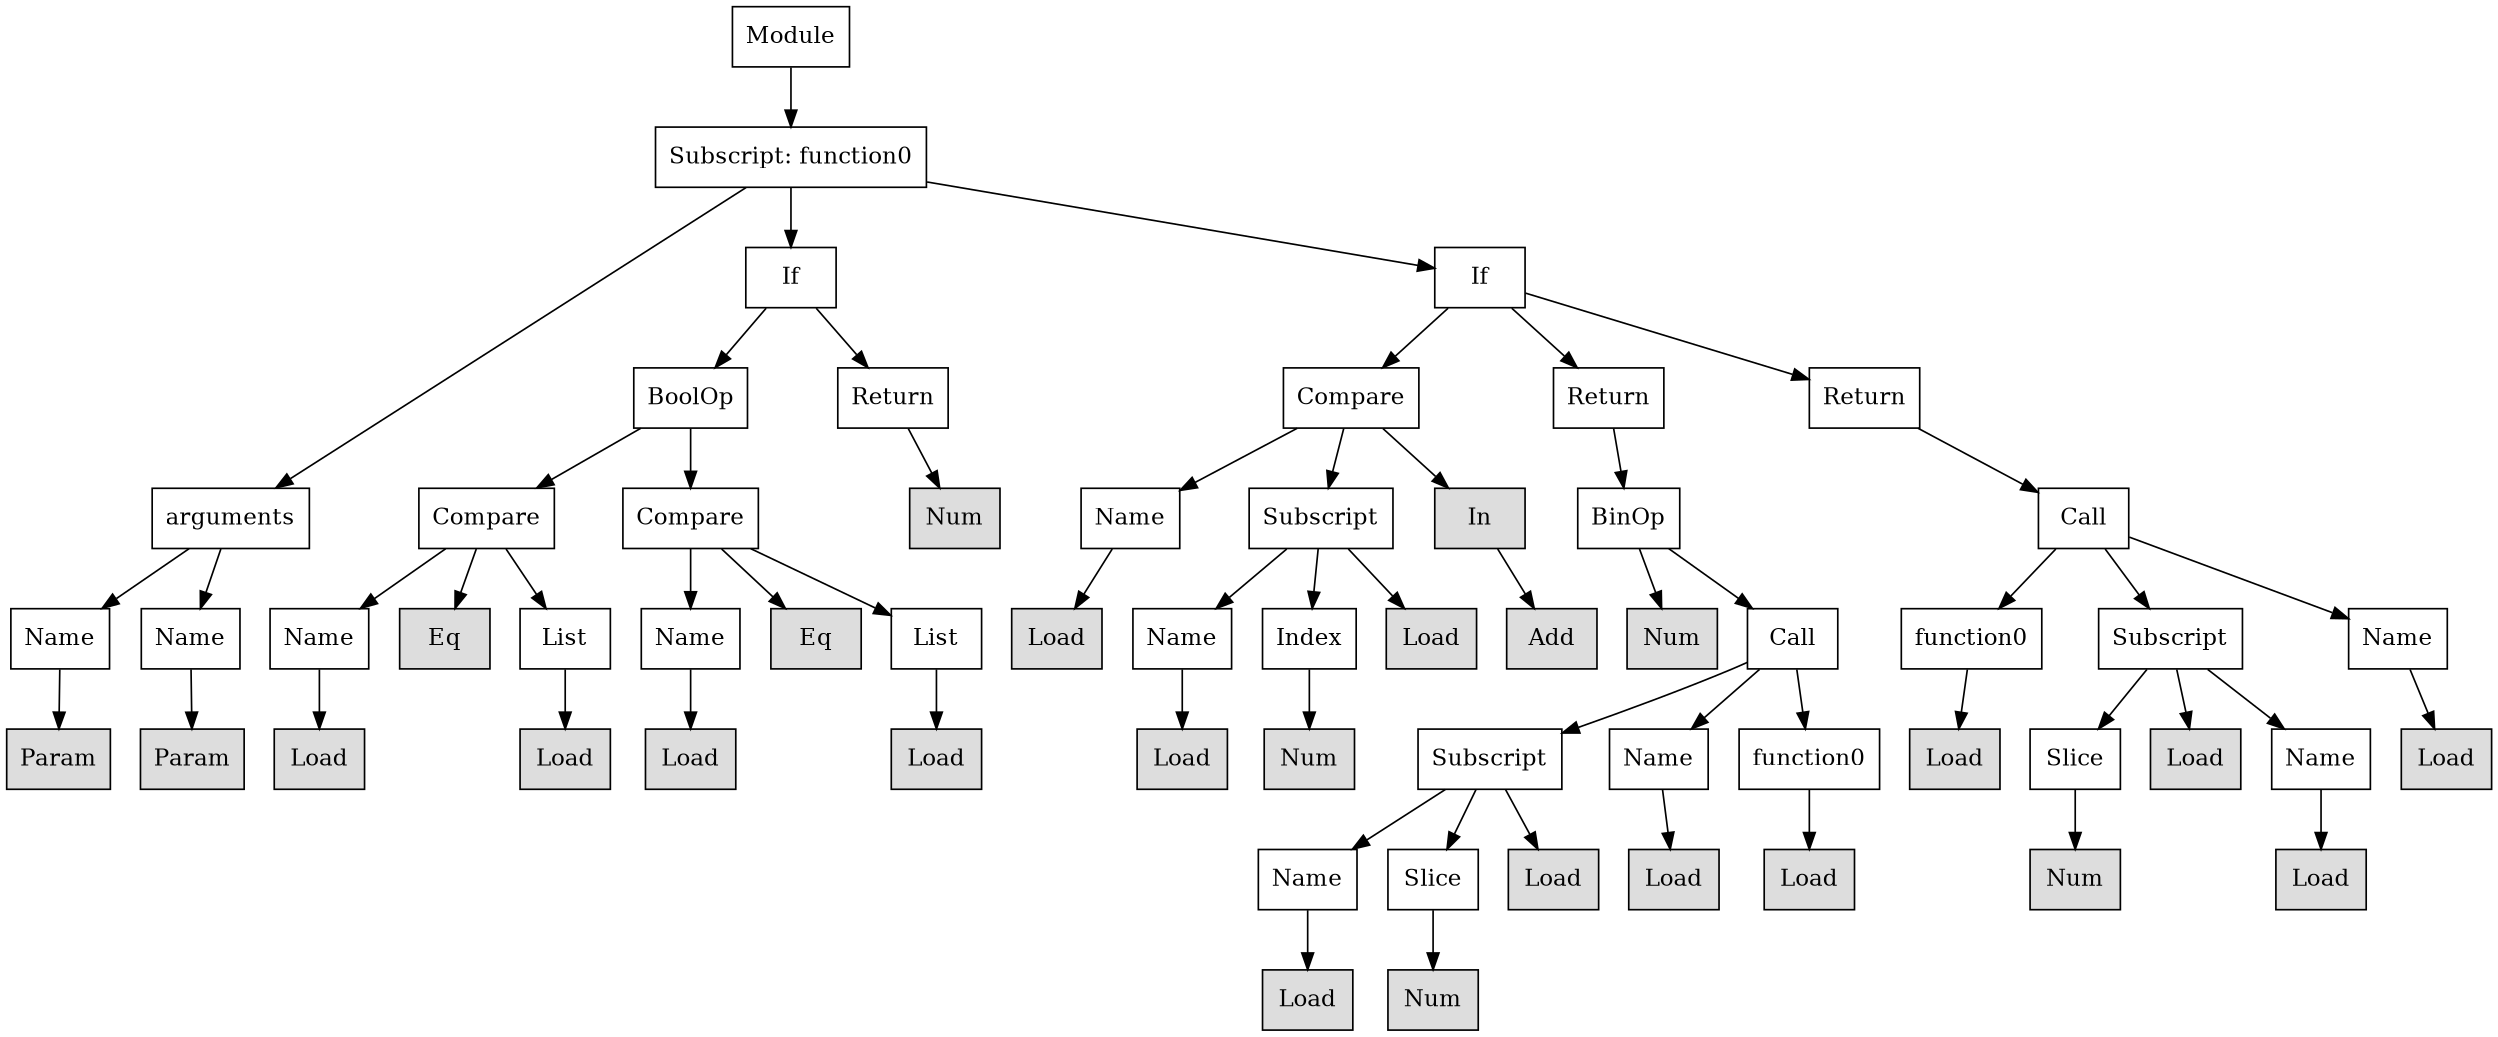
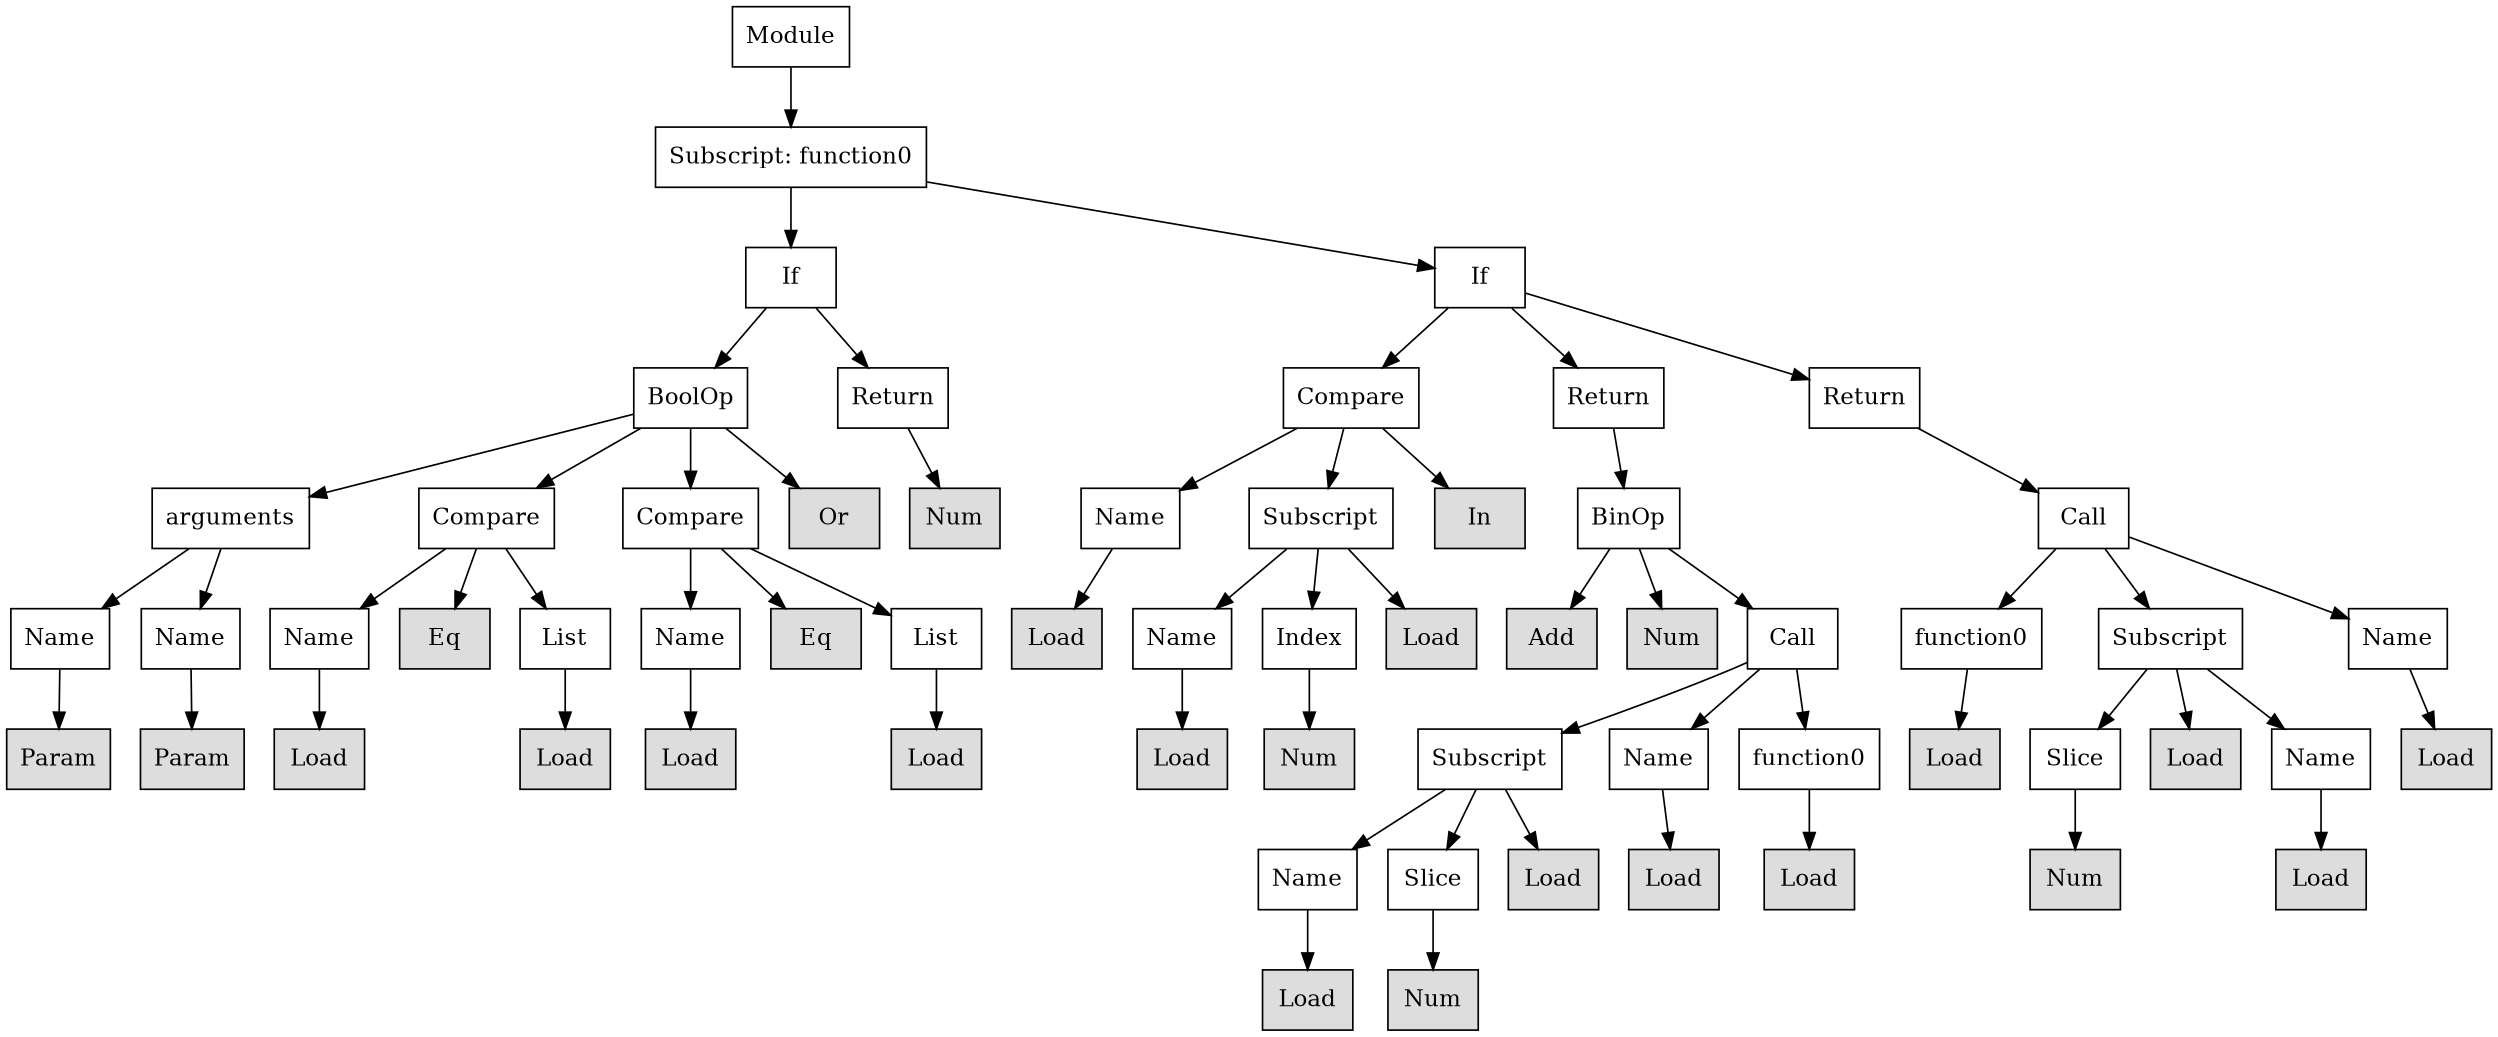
(518, 333) -> (480, 453)
none -> (834, 518)
(1512, 572) -> (1595, 572)
